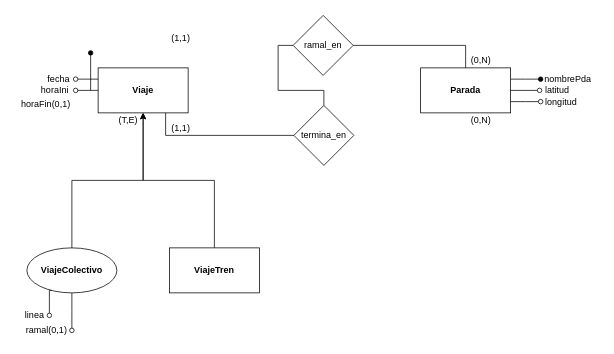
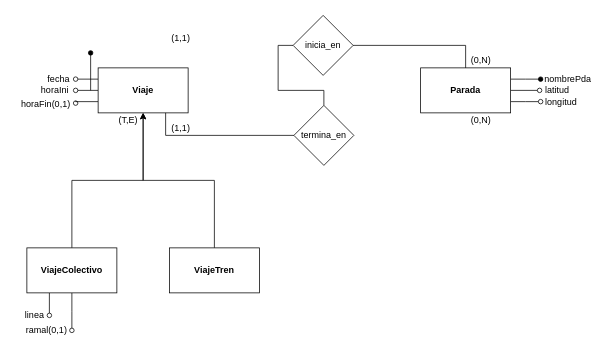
(323, 45) -> (323, 45)
none -> (87, 102)
(72, 270) -> (72, 270)
